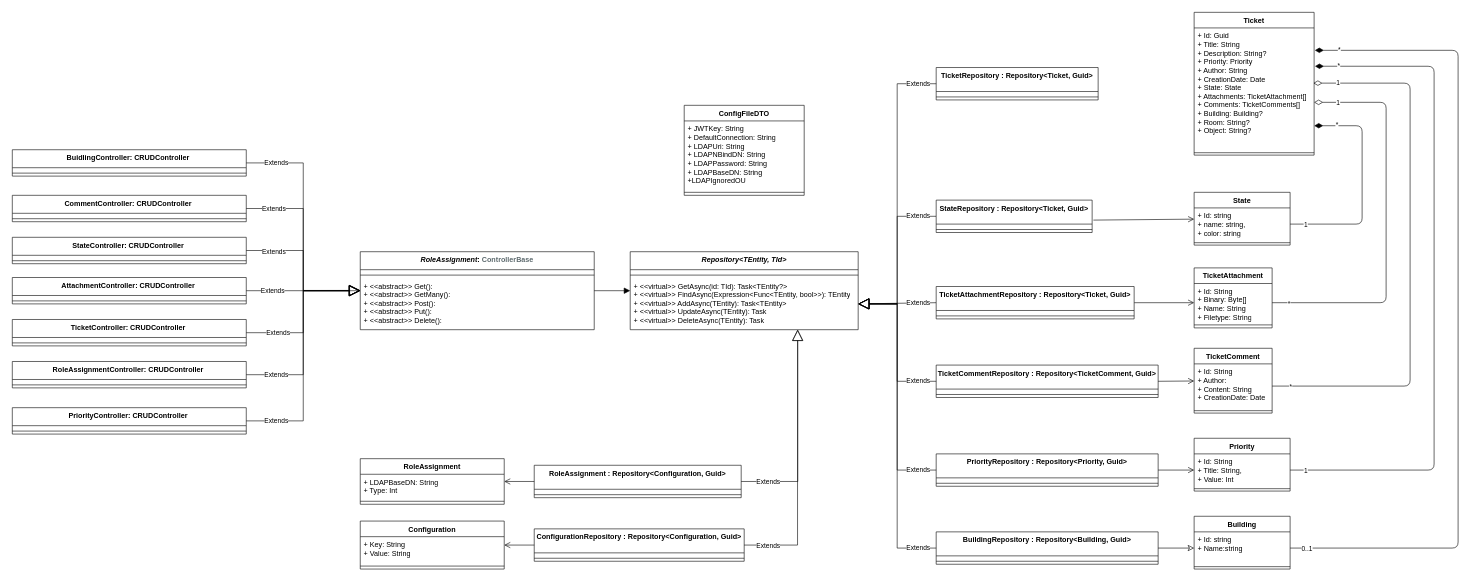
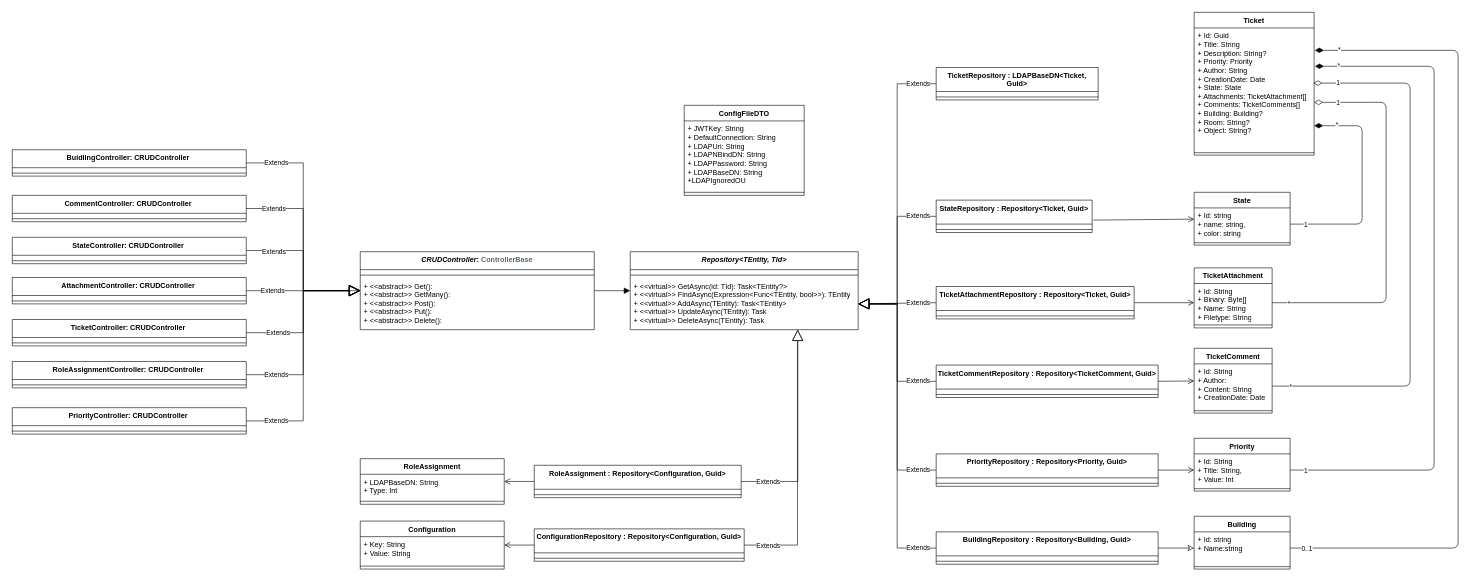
(1017, 76) -> (1017, 76)
(477, 260) -> (477, 260)
